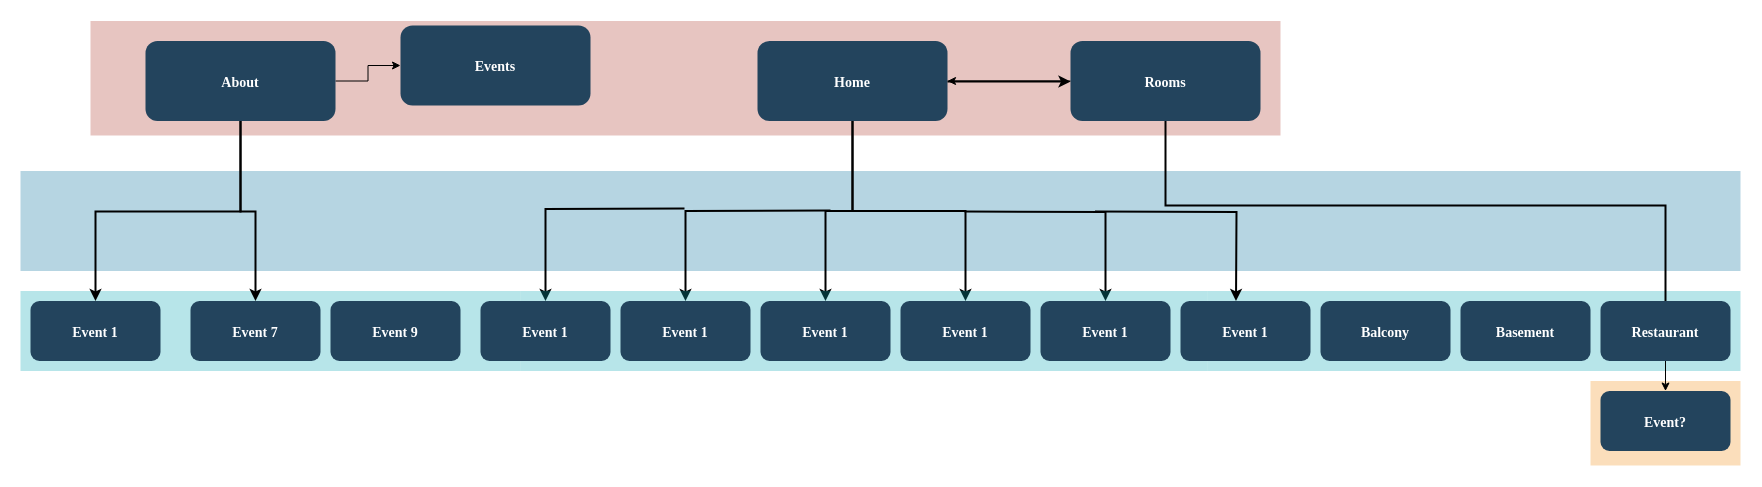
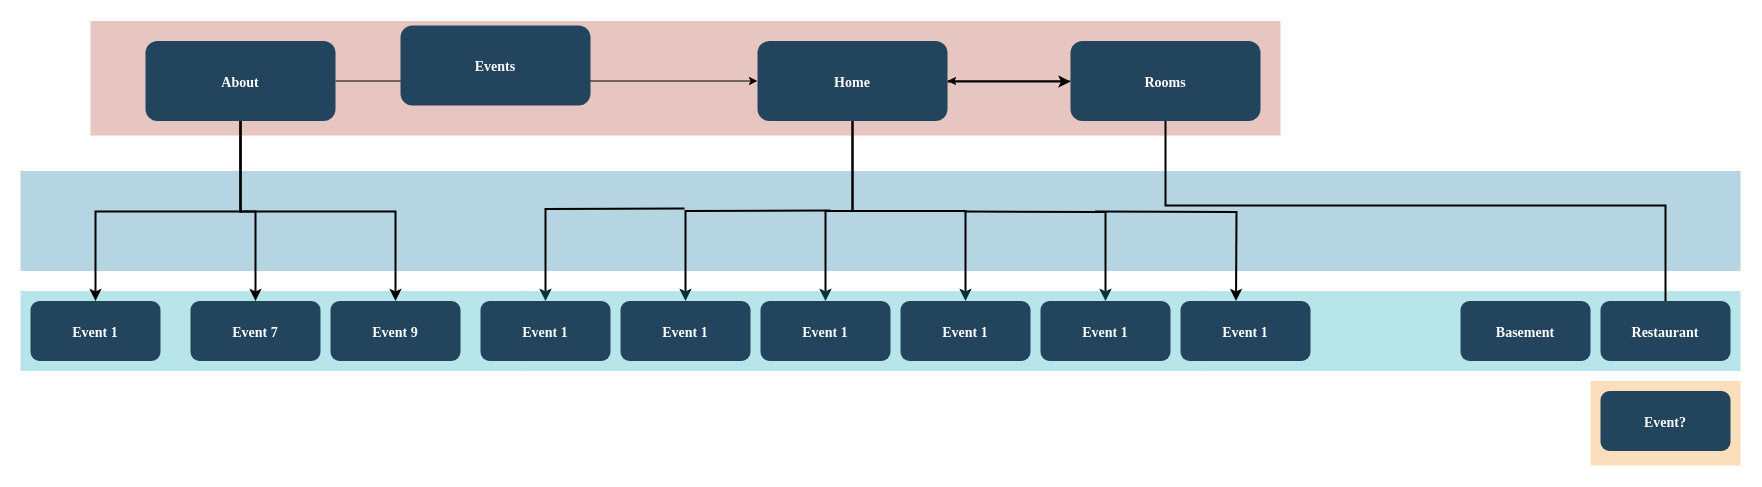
(372, 66) -> (670, 81)
none -> (367, 212)
(1386, 331) -> none
(1666, 380) -> none
